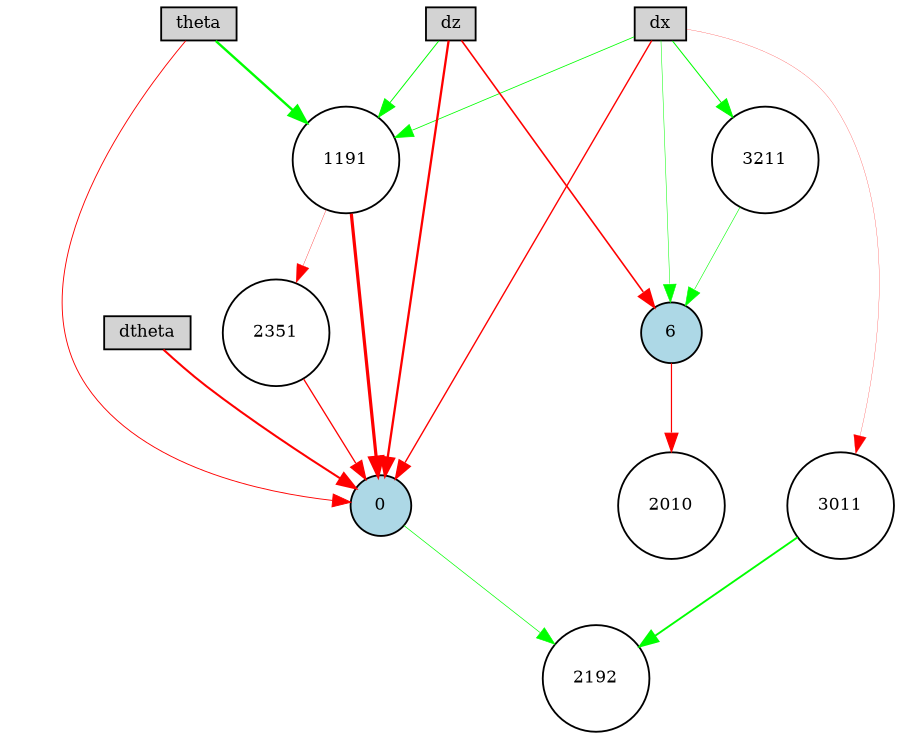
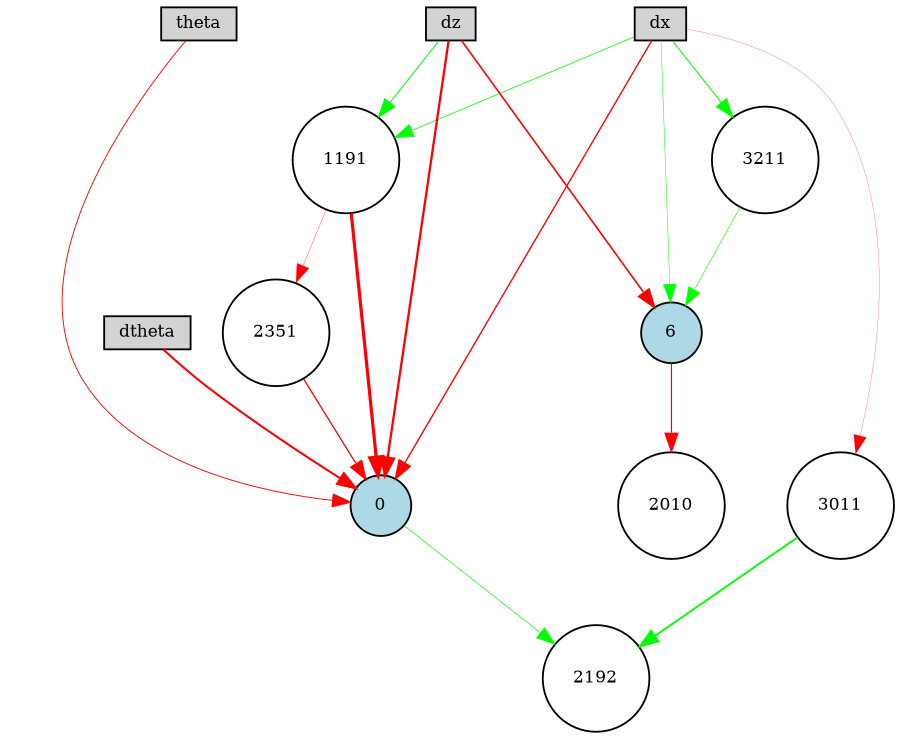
(254, 76) -> none
